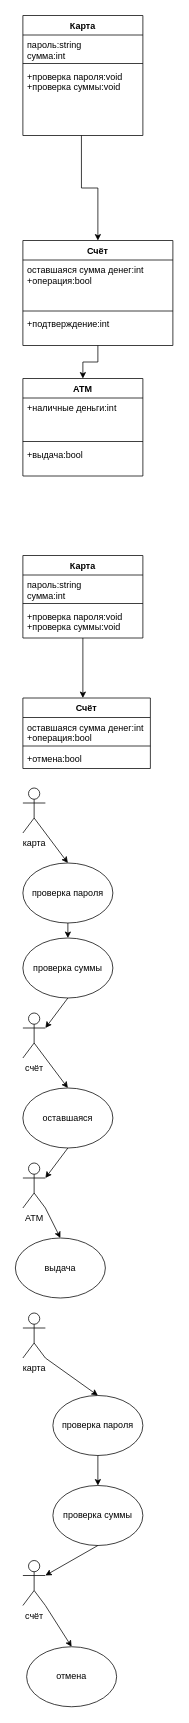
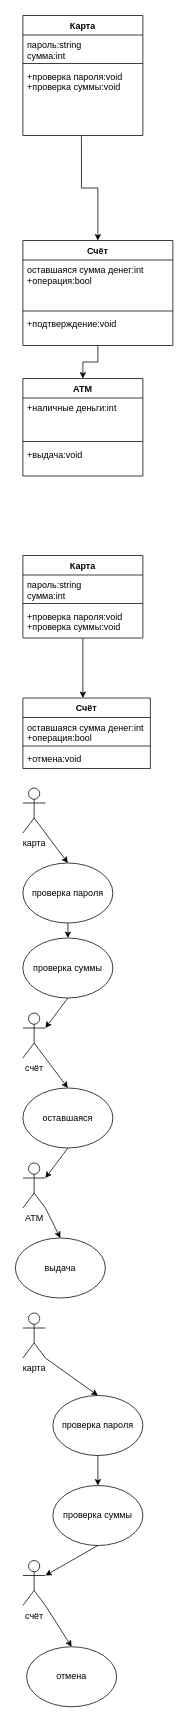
(70, 324) -> (73, 324)
(55, 455) -> (55, 455)
(55, 759) -> (55, 759)
